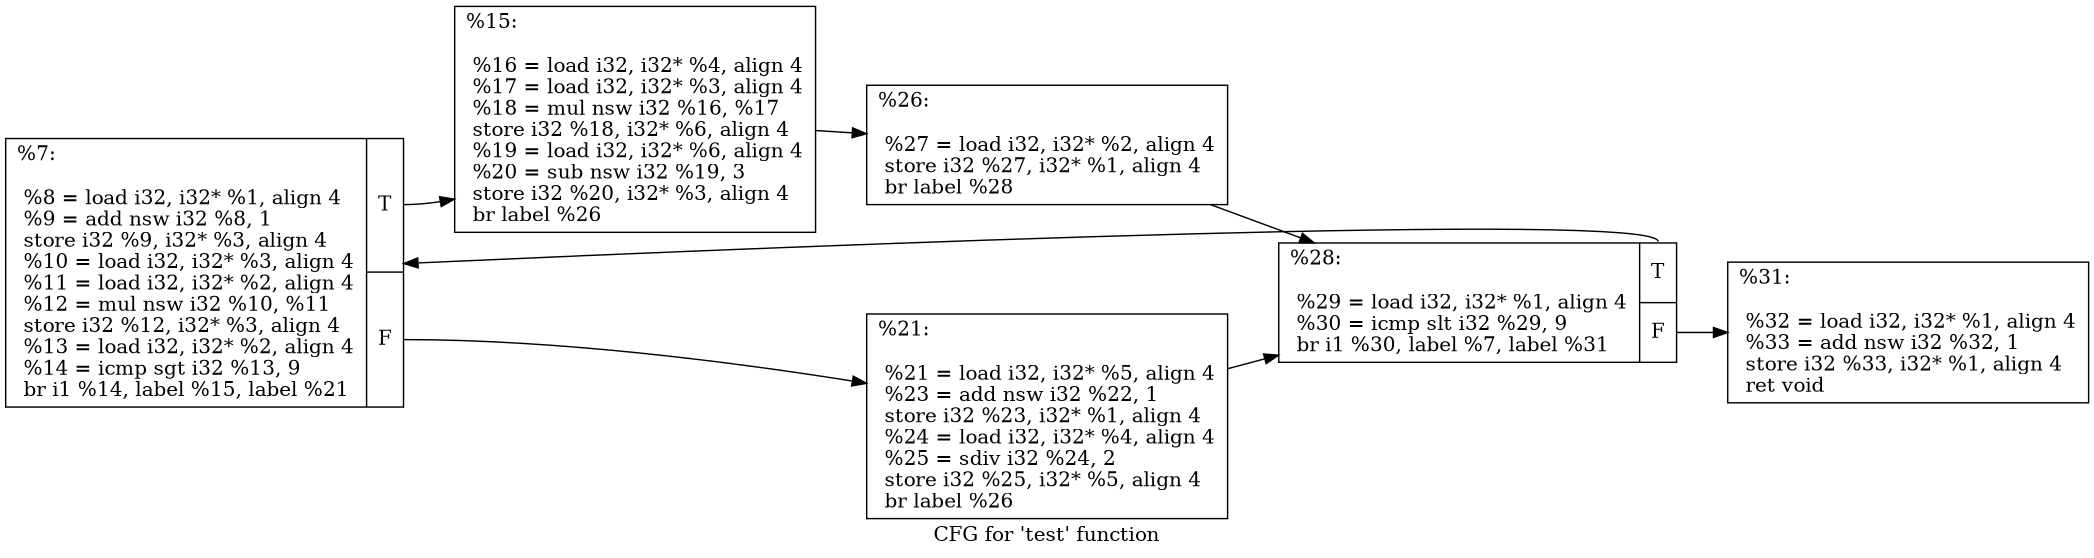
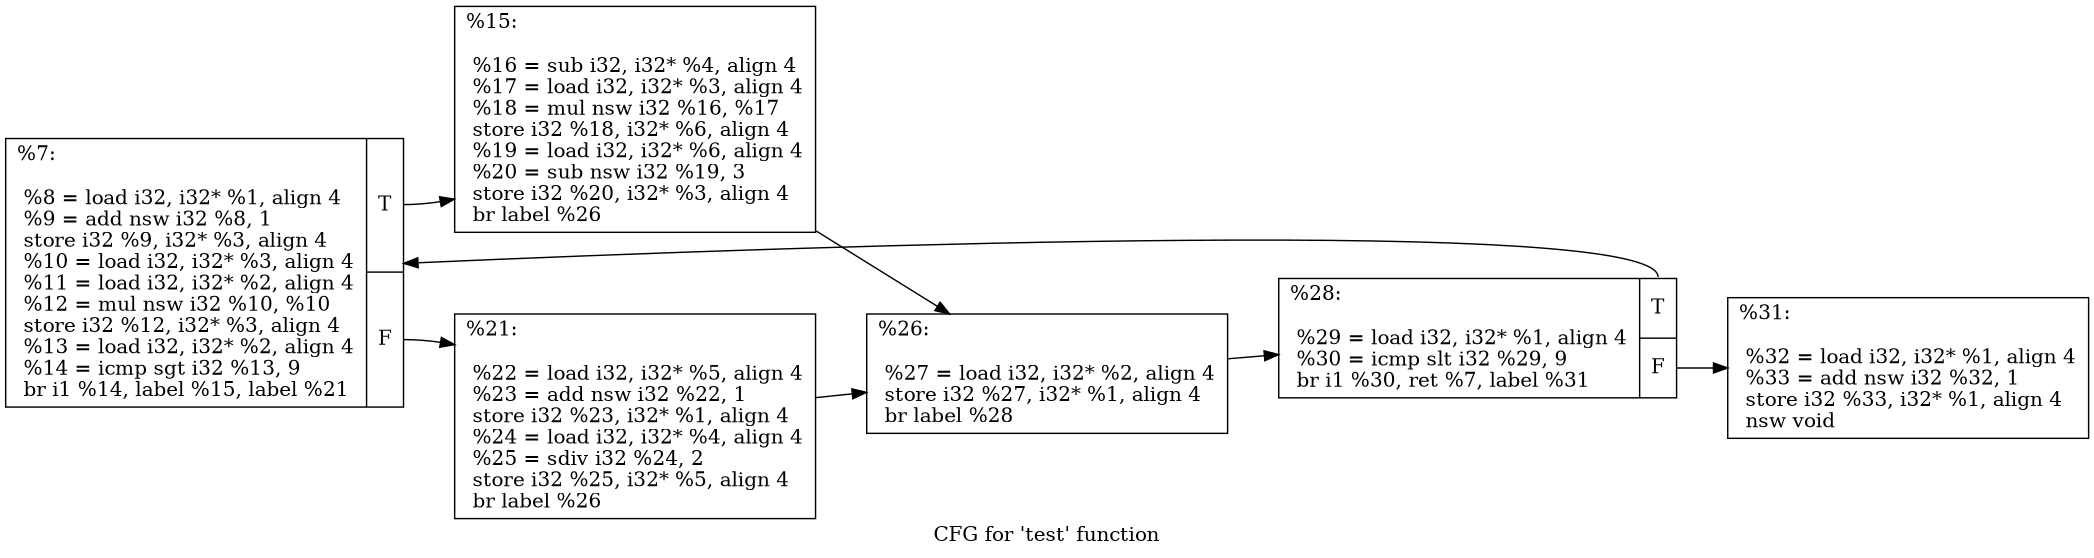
(635, 66) -> (632, 66)
(174, 305) -> (174, 305)
(1450, 345) -> (1440, 381)
(1246, 364) -> (834, 396)
(1047, 374) -> (635, 374)
(1782, 386) -> (1787, 421)
